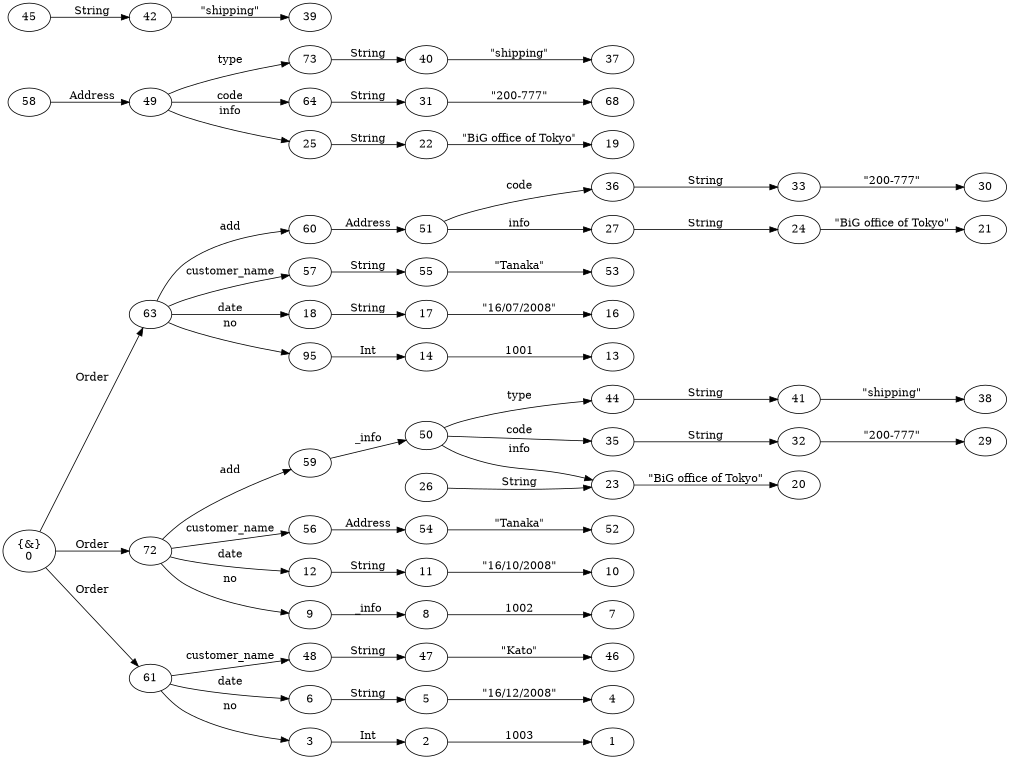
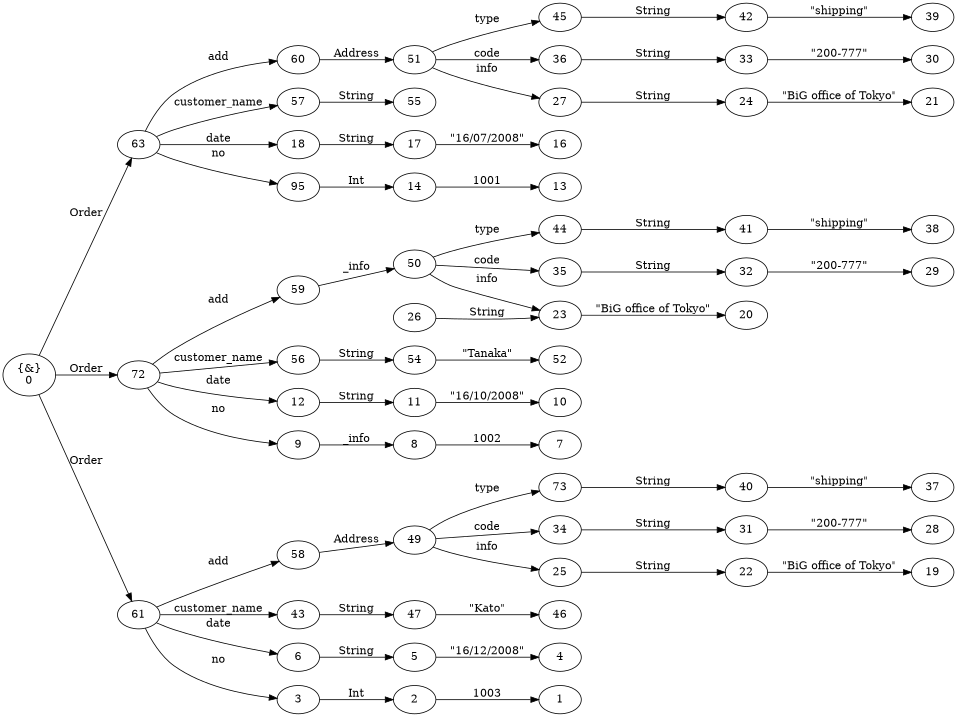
none -> (482, 35)
(310, 102) -> (560, 530)
(613, 102) -> (933, 530)
(613, 272) -> none
(368, 524) -> (356, 354)
none -> (214, 585)
(310, 657) -> (298, 615)
